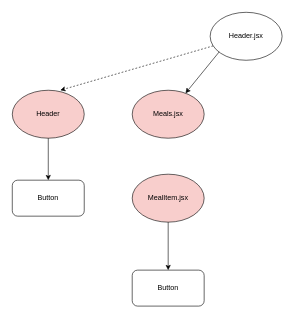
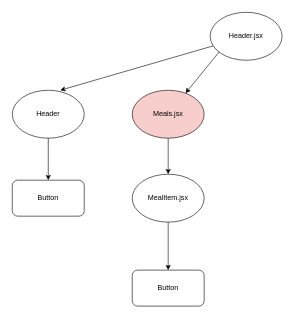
(138, 68) -> (138, 68)
(48, 114) -> (48, 114)
none -> (168, 168)
(168, 198) -> (168, 198)
